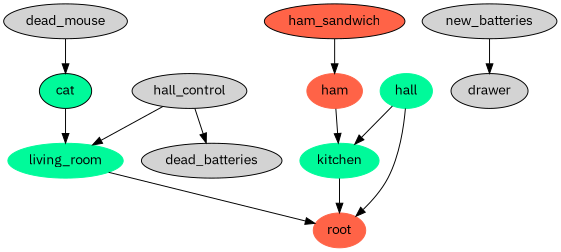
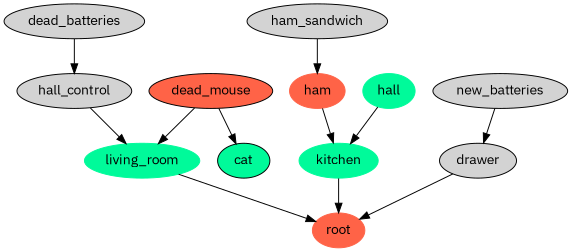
(66, 21) -> (211, 91)
(335, 21) -> (317, 21)
(66, 121) -> (180, 122)
(199, 121) -> (74, 51)
(394, 163) -> (411, 194)
